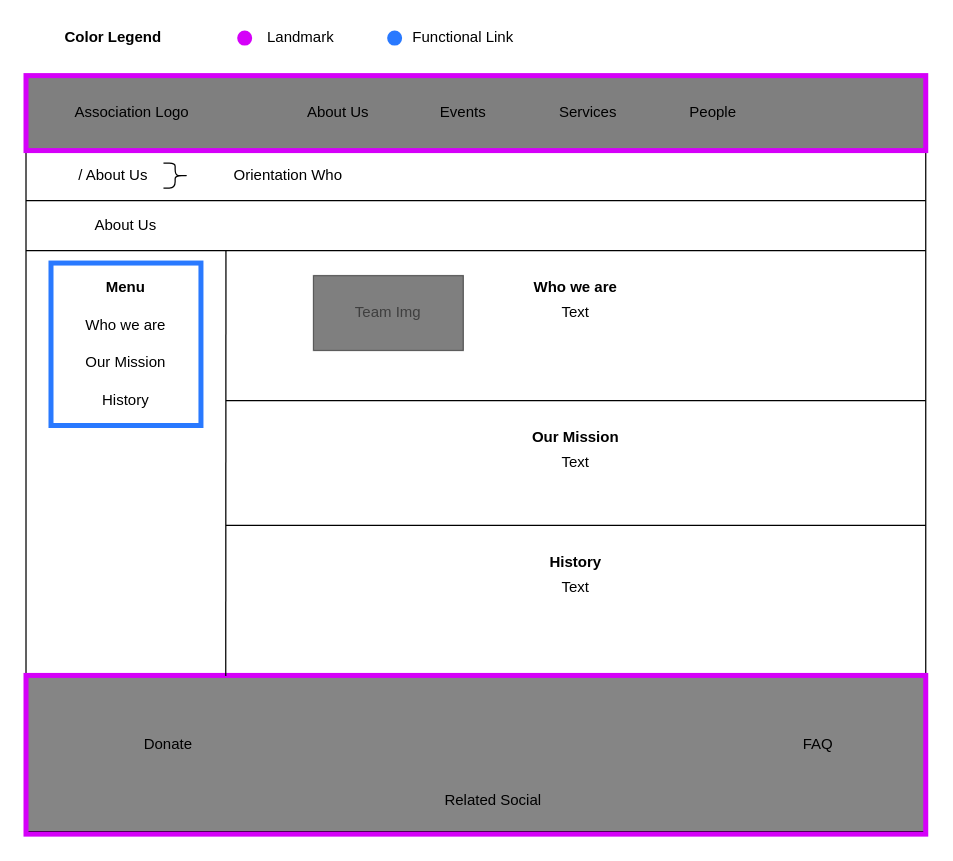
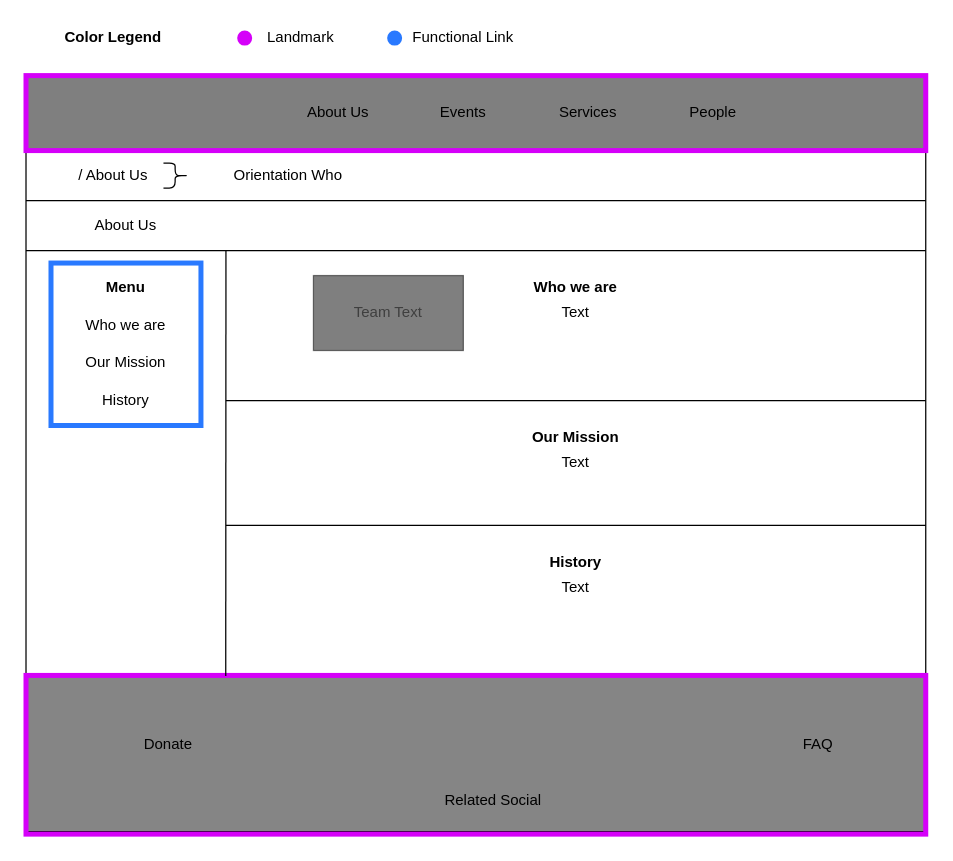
(132, 113) -> none
(388, 313) -> (388, 313)
